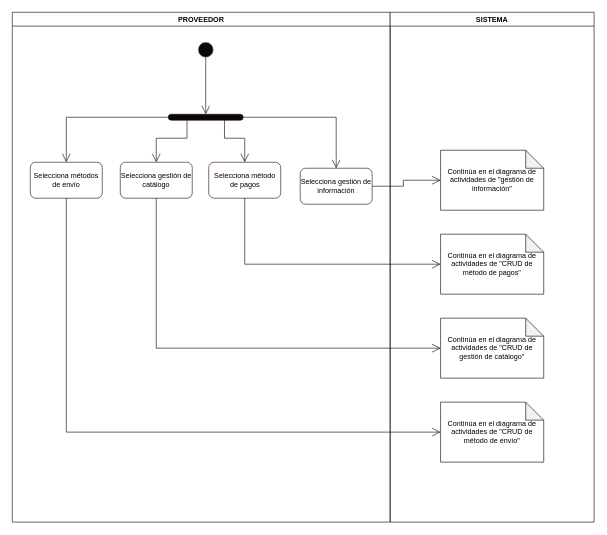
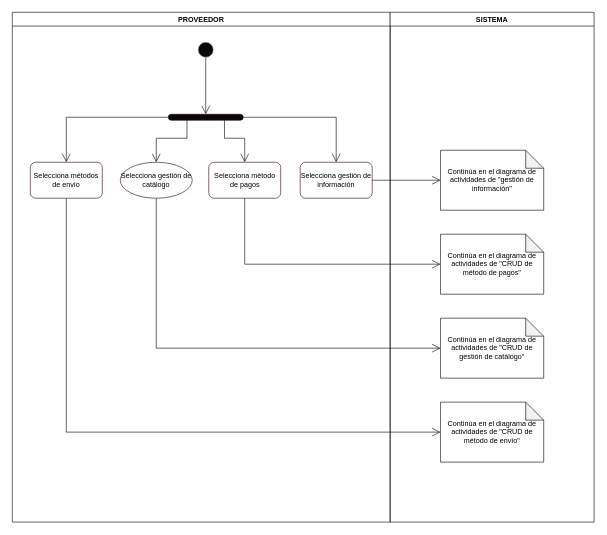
(156, 180) -> (156, 180)
(336, 186) -> (336, 180)
